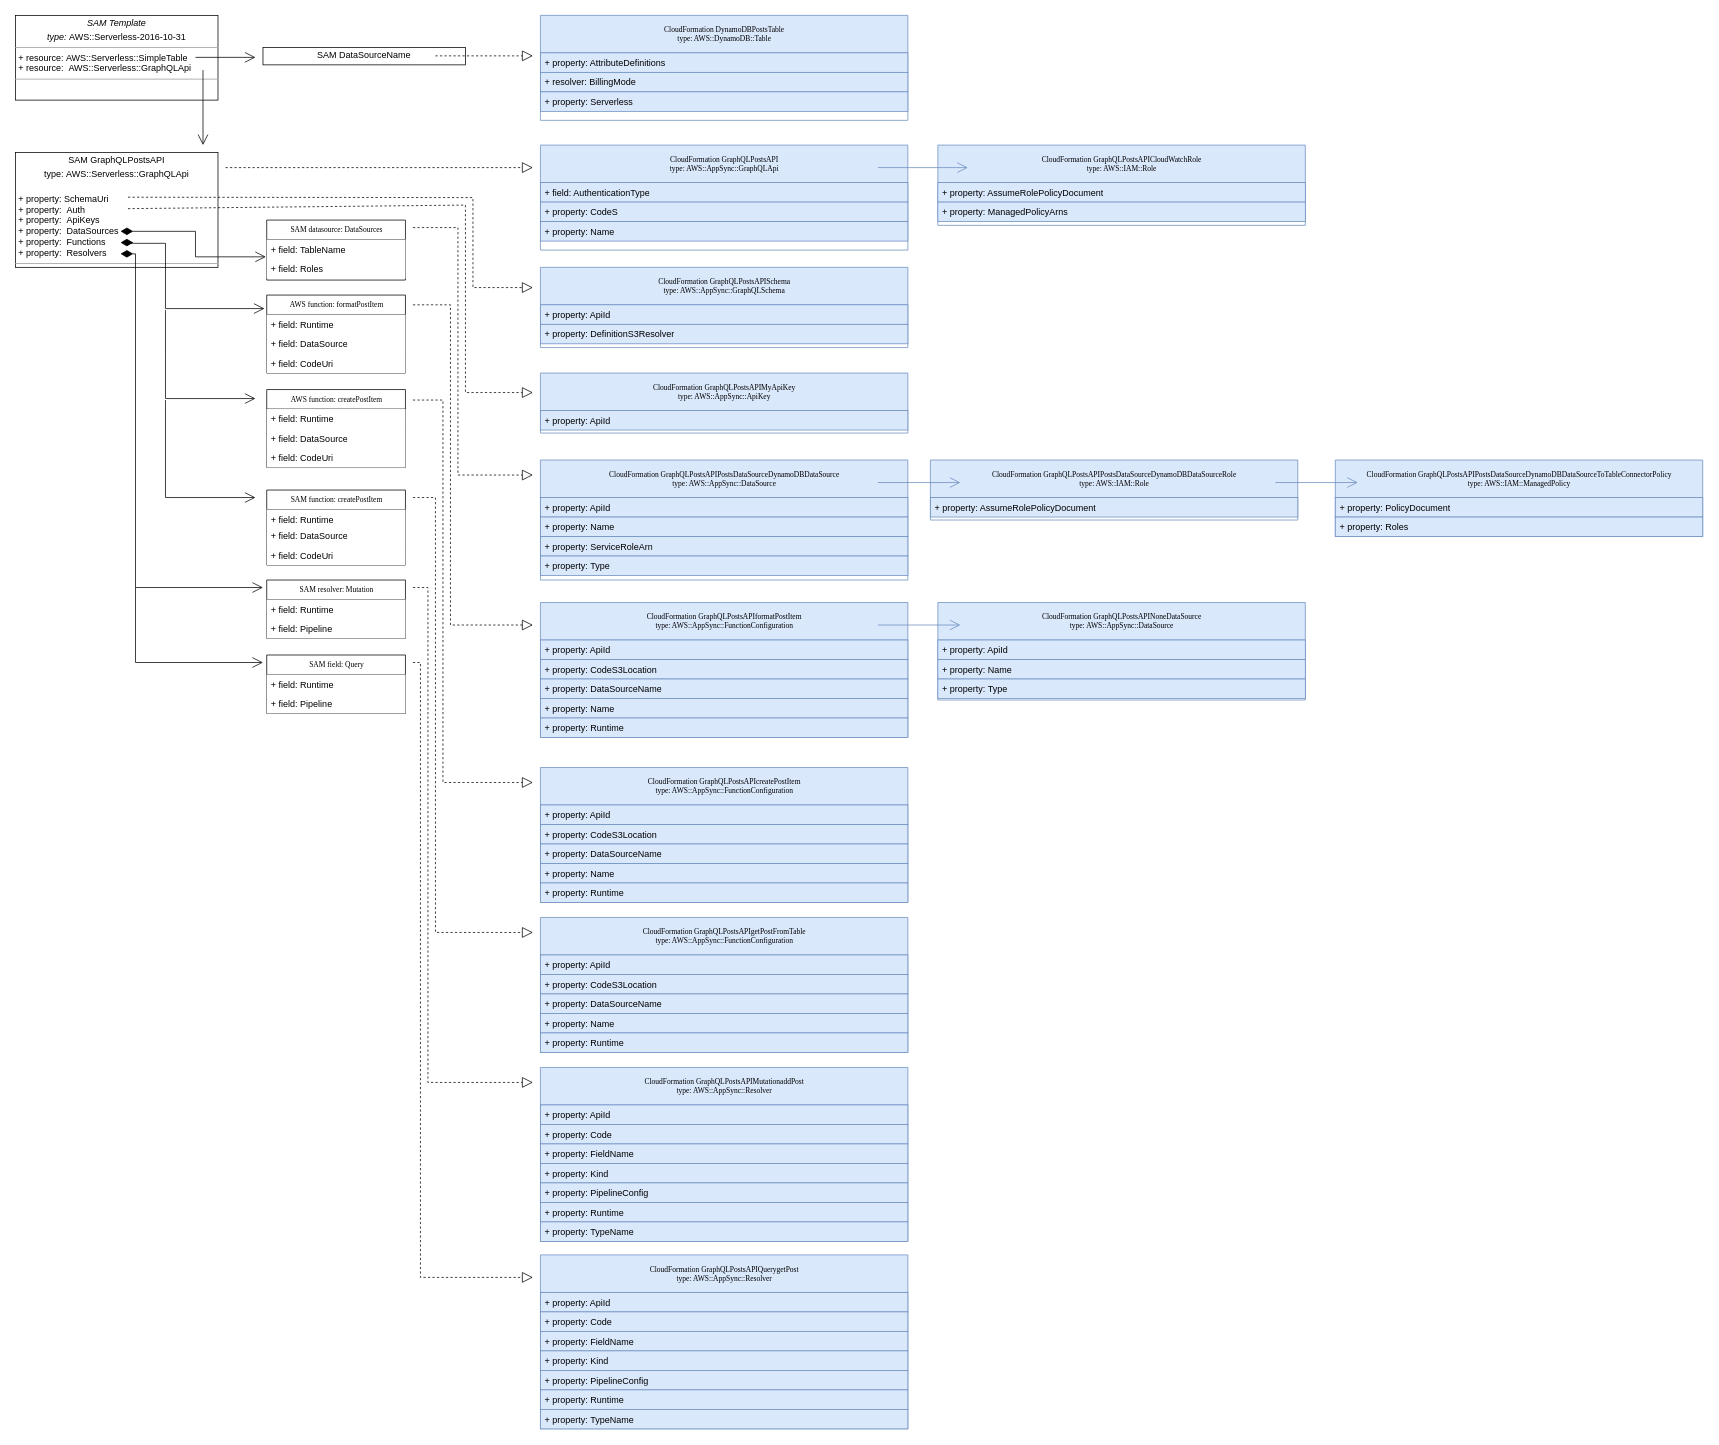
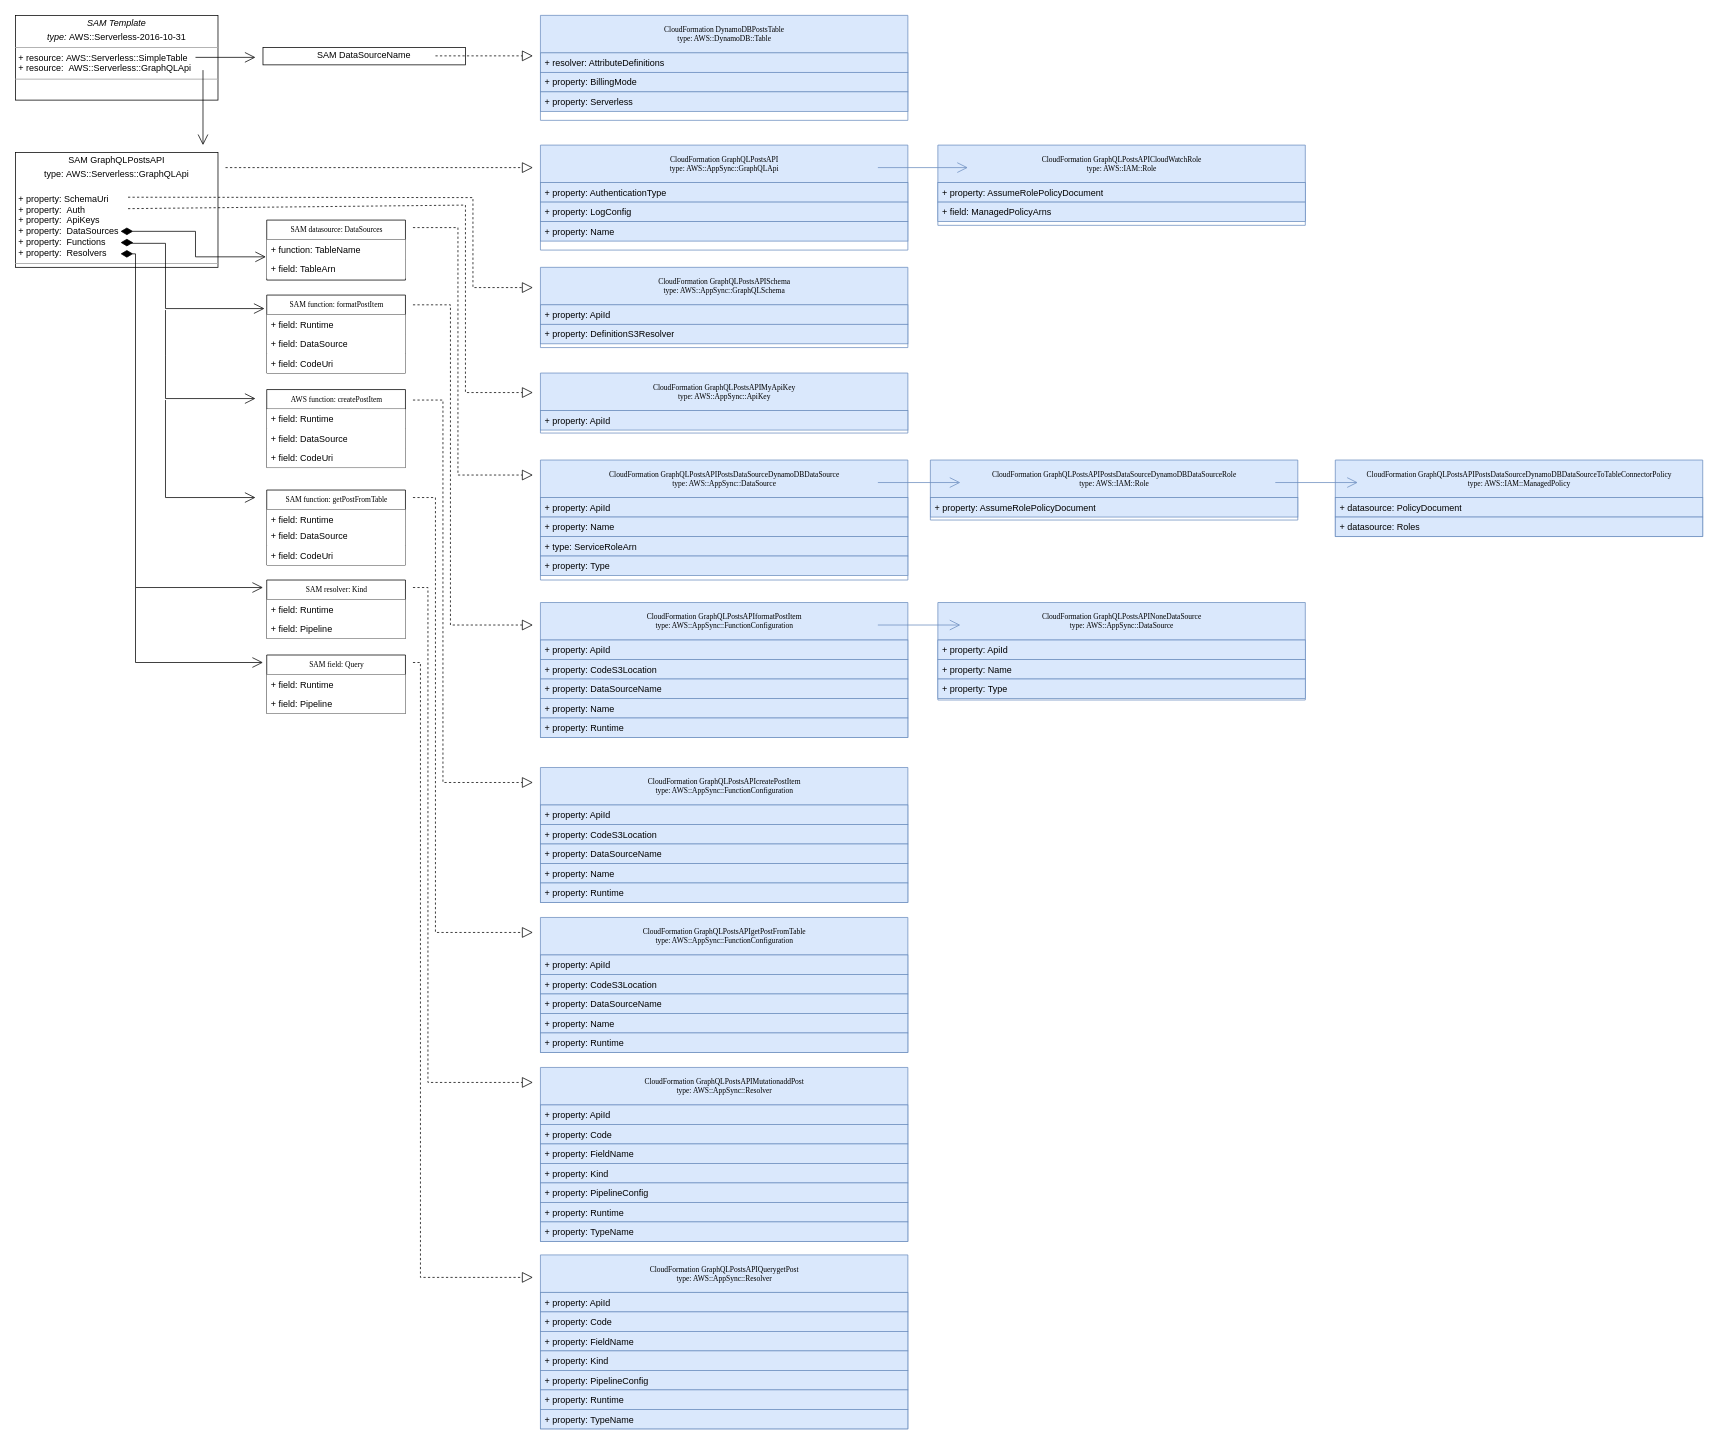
(617, 64) -> (616, 64)
(593, 83) -> (595, 83)
(605, 193) -> (615, 193)
(584, 213) -> (593, 213)
(1010, 213) -> (1000, 213)
(309, 250) -> (318, 250)
(299, 270) -> (307, 270)
(337, 305) -> (337, 305)
(337, 500) -> (337, 500)
(1400, 508) -> (1405, 508)
(1378, 528) -> (1383, 528)
(606, 547) -> (596, 547)
(337, 590) -> (337, 590)
